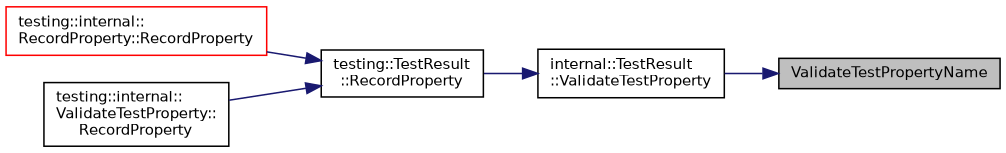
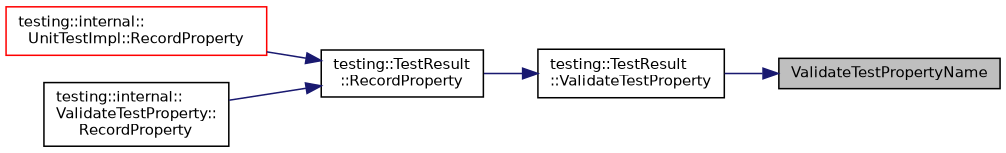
(136, 31) -> (136, 31)
(631, 73) -> (631, 73)
